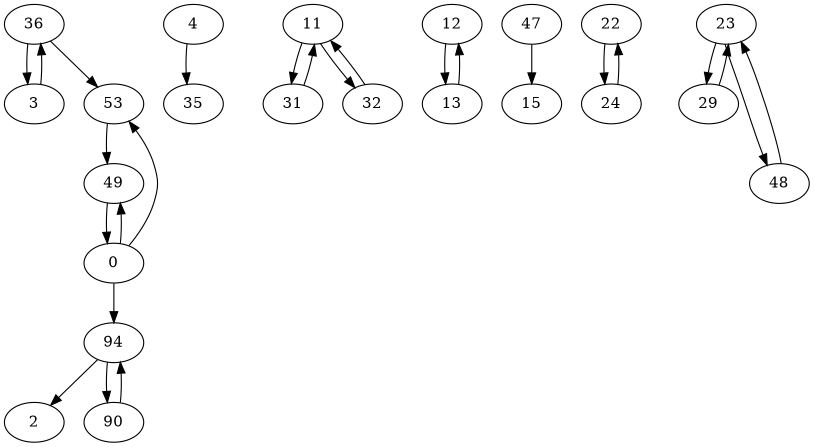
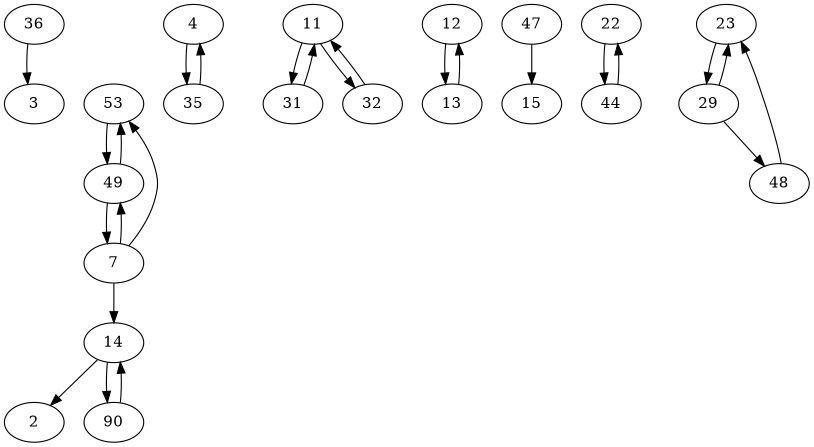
(70, 60) -> (121, 149)
(42, 70) -> none
none -> (201, 70)
(744, 100) -> (740, 140)
(611, 104) -> (611, 104)
(114, 263) -> (114, 263)
(114, 343) -> (114, 343)
